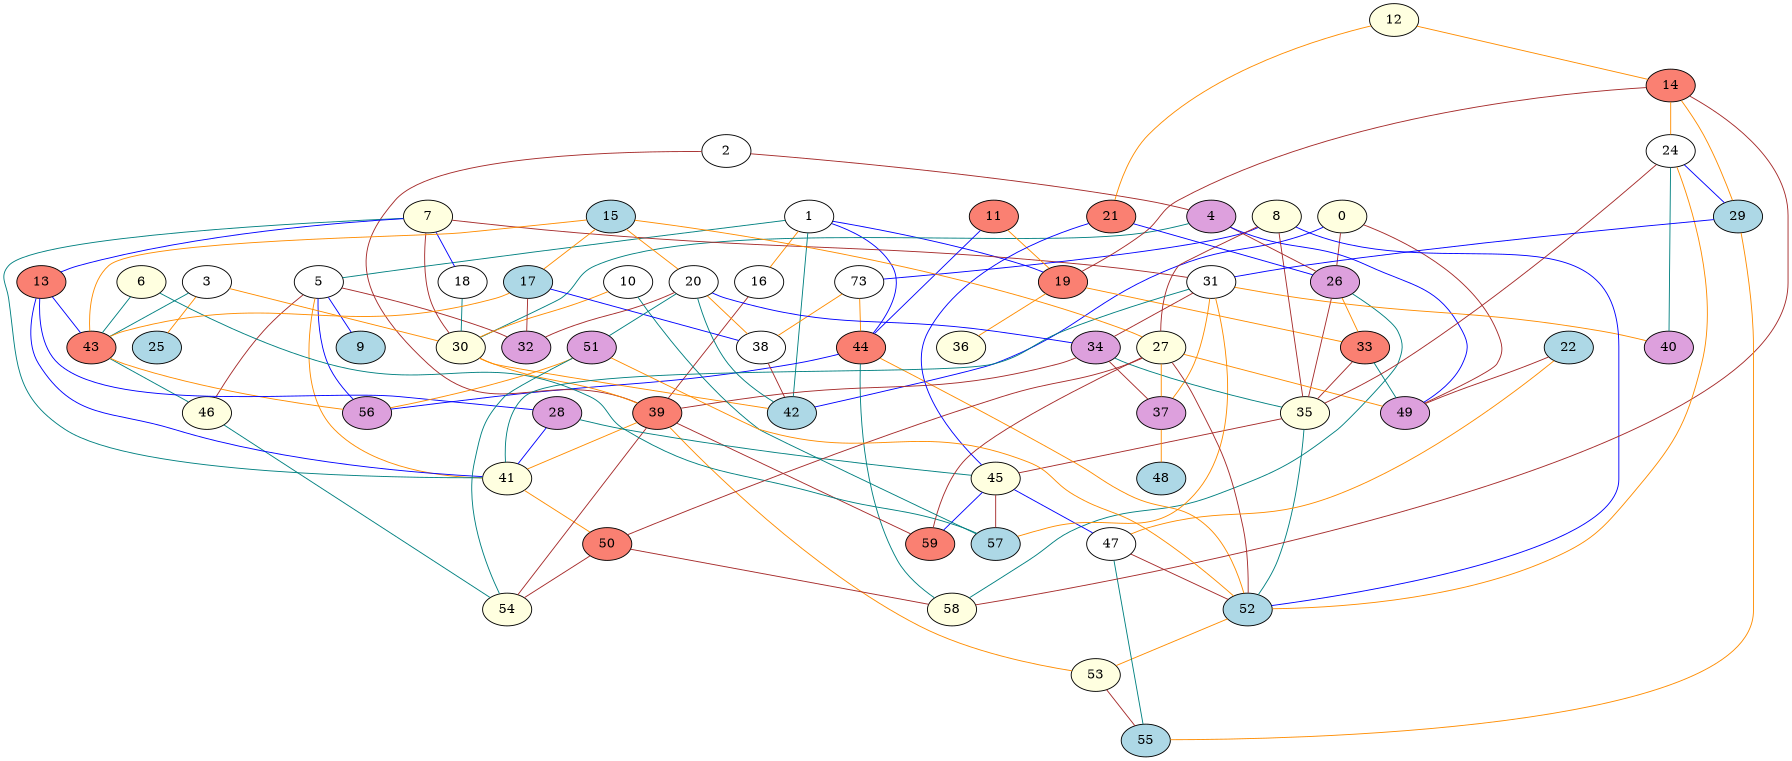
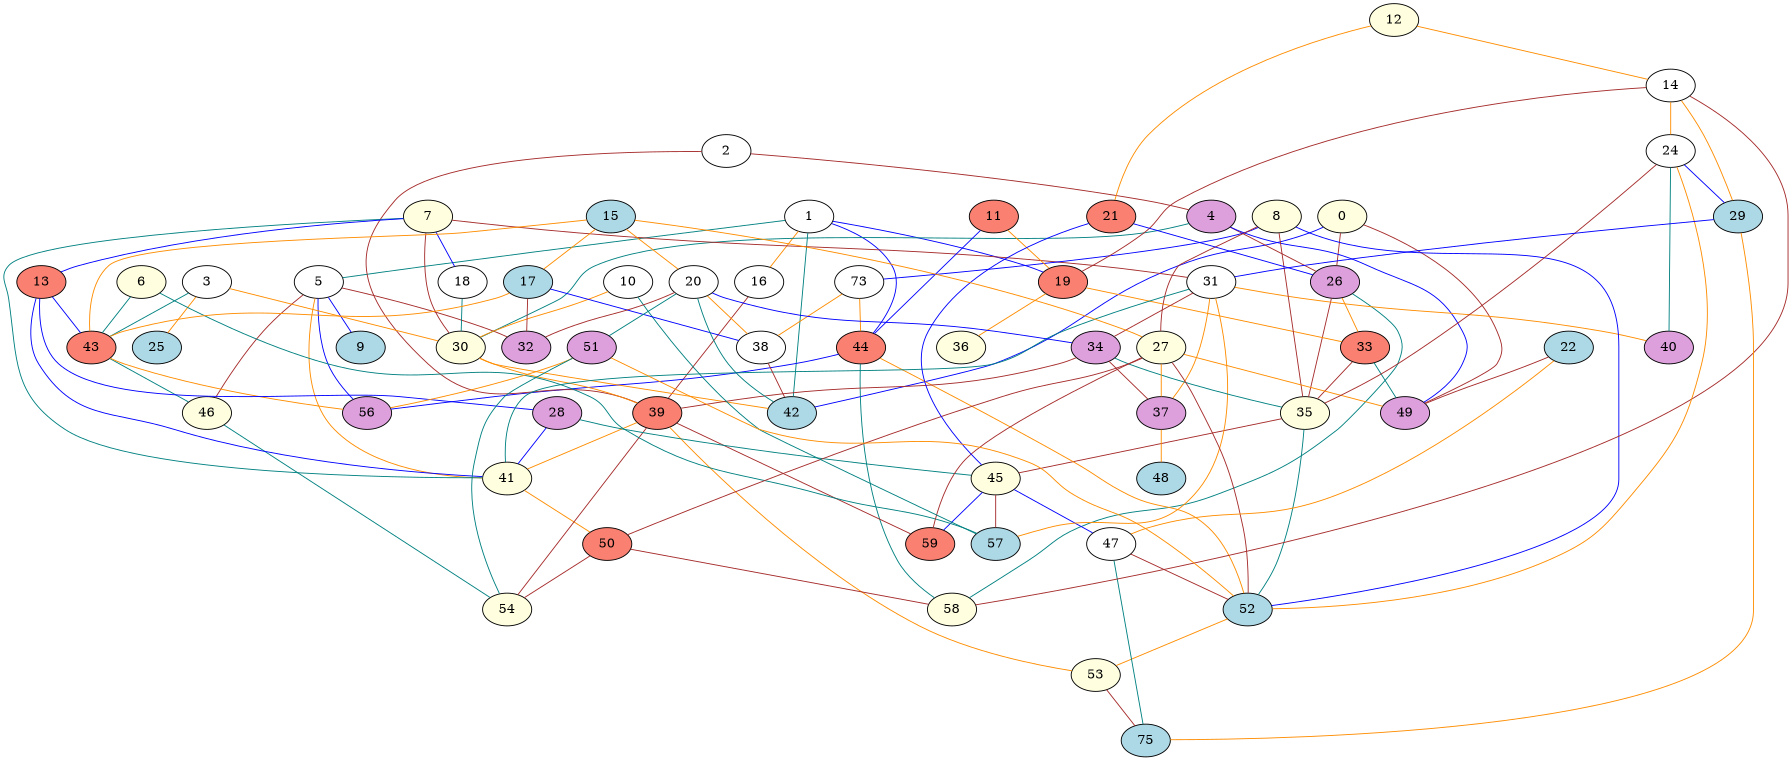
(1671, 86) -> (1671, 86)
(1146, 741) -> (1146, 741)
